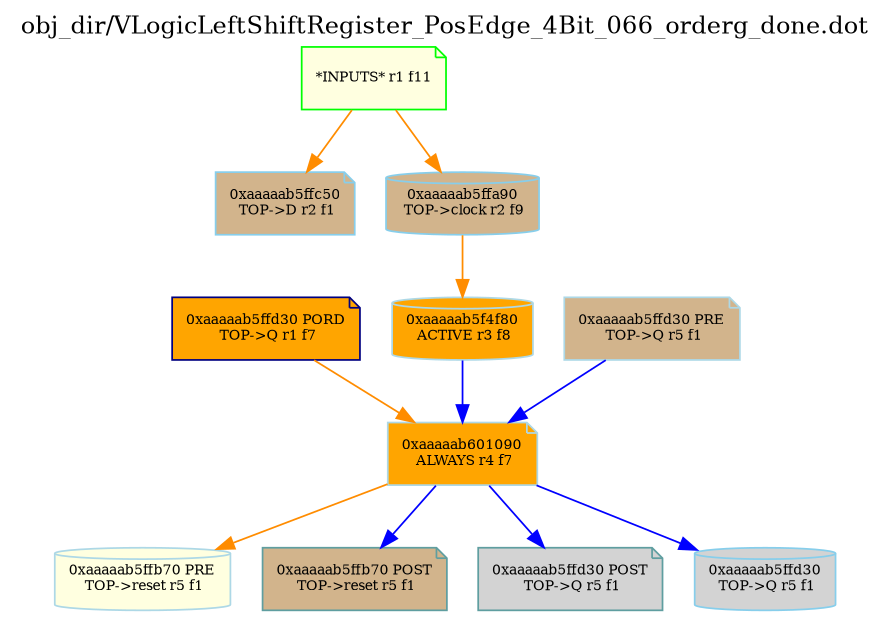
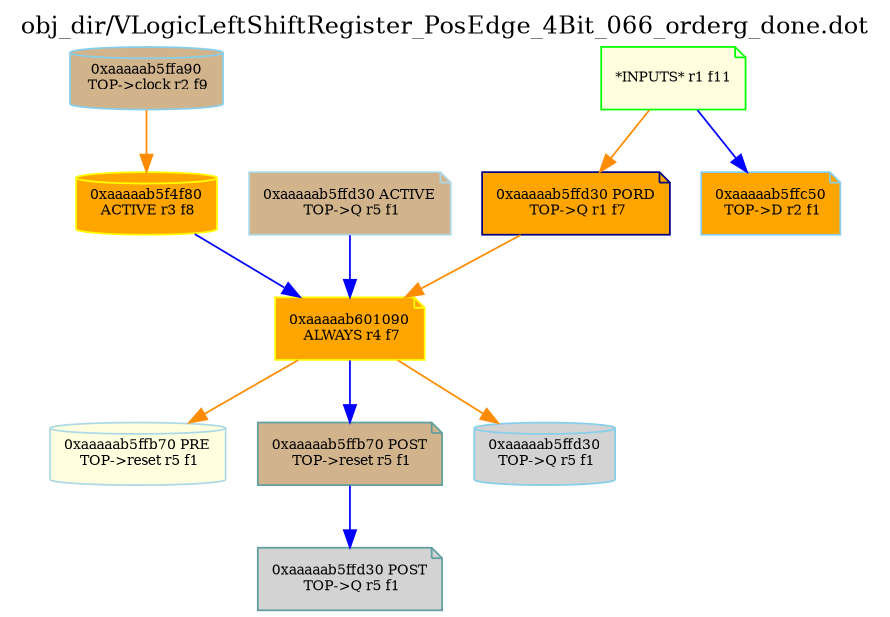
(335, 134) -> (717, 134)
(413, 134) -> (630, 134)
(285, 203) -> (771, 203)
(463, 329) -> (147, 203)
(652, 329) -> (350, 203)
(463, 454) -> (350, 329)
(511, 510) -> (350, 508)
(609, 514) -> (440, 387)
